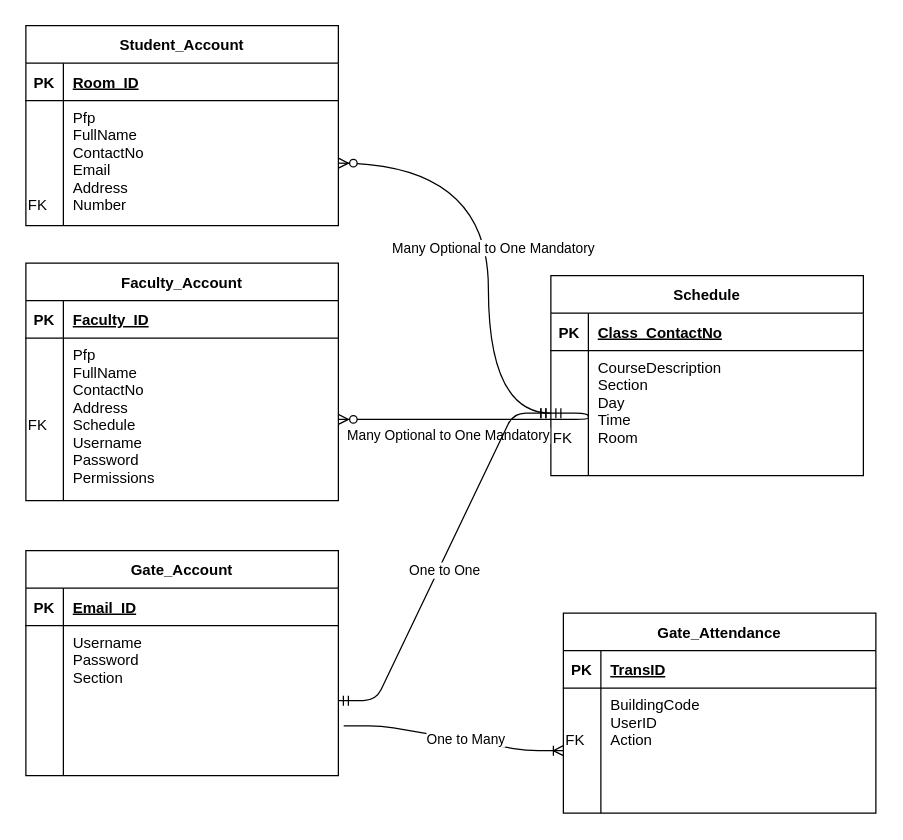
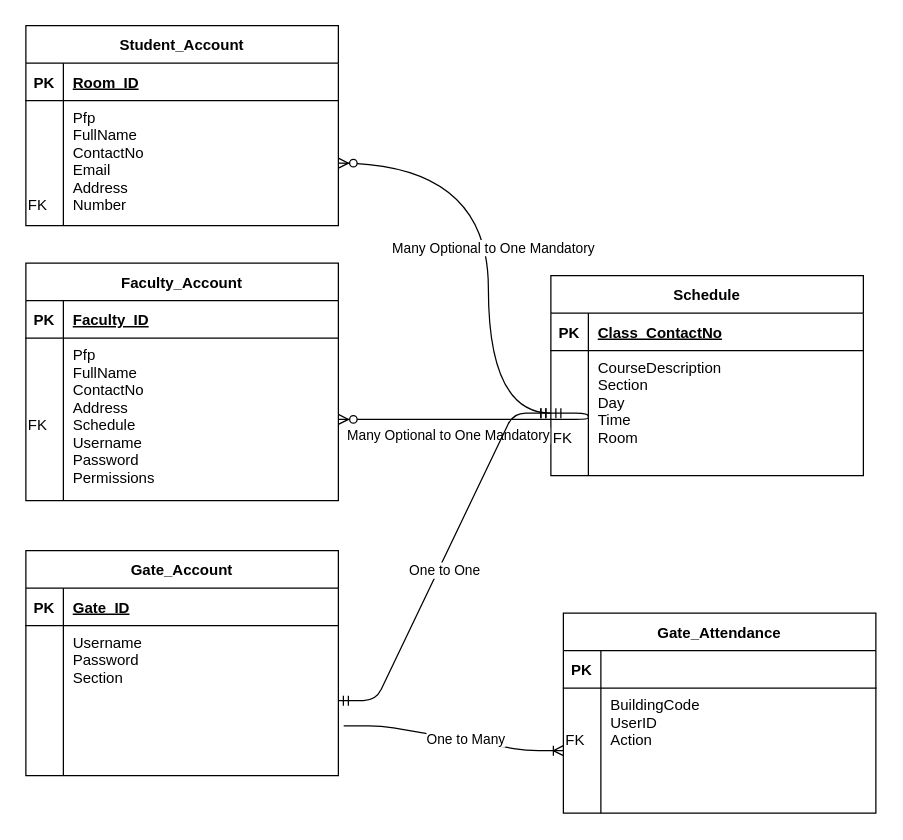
(102, 608) -> (102, 608)
(738, 669) -> none
